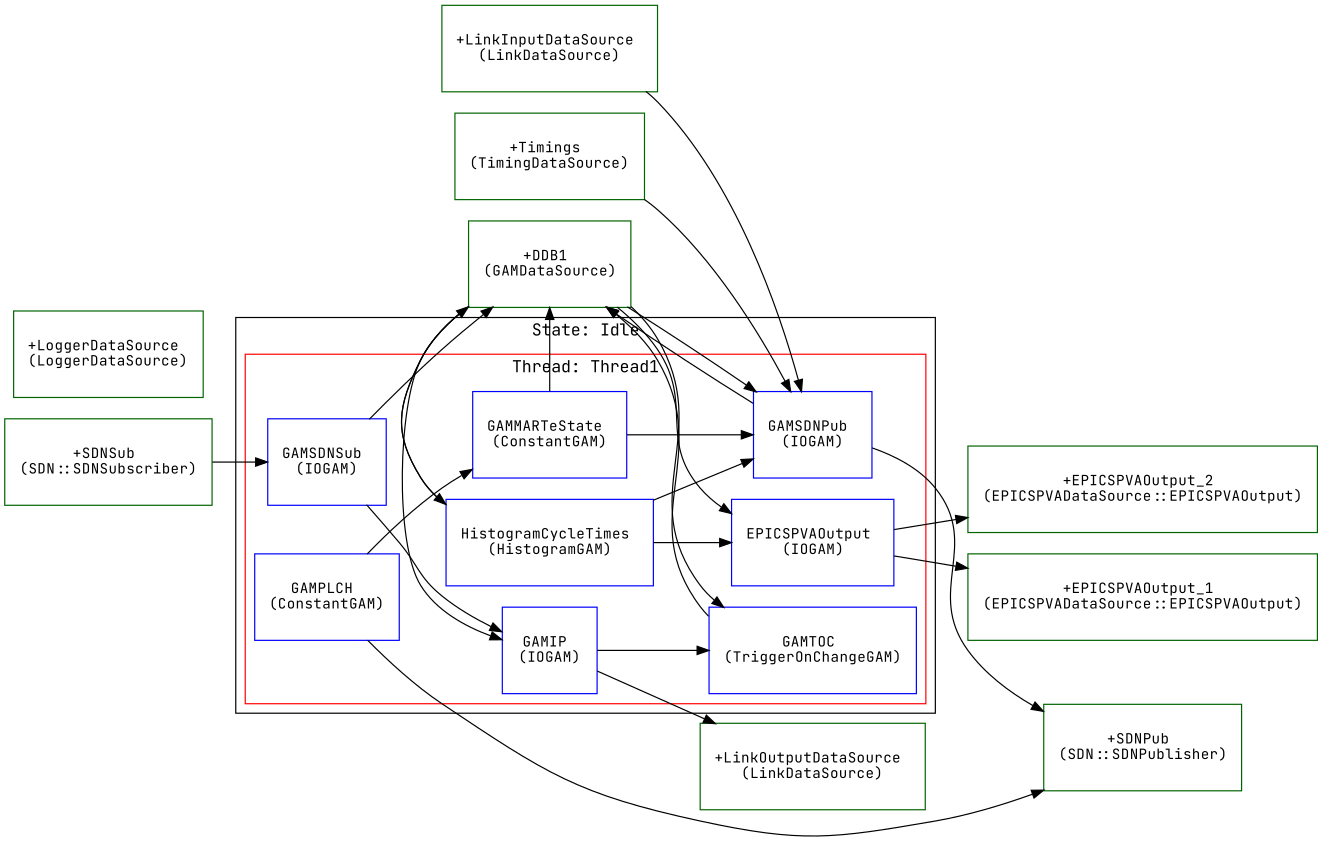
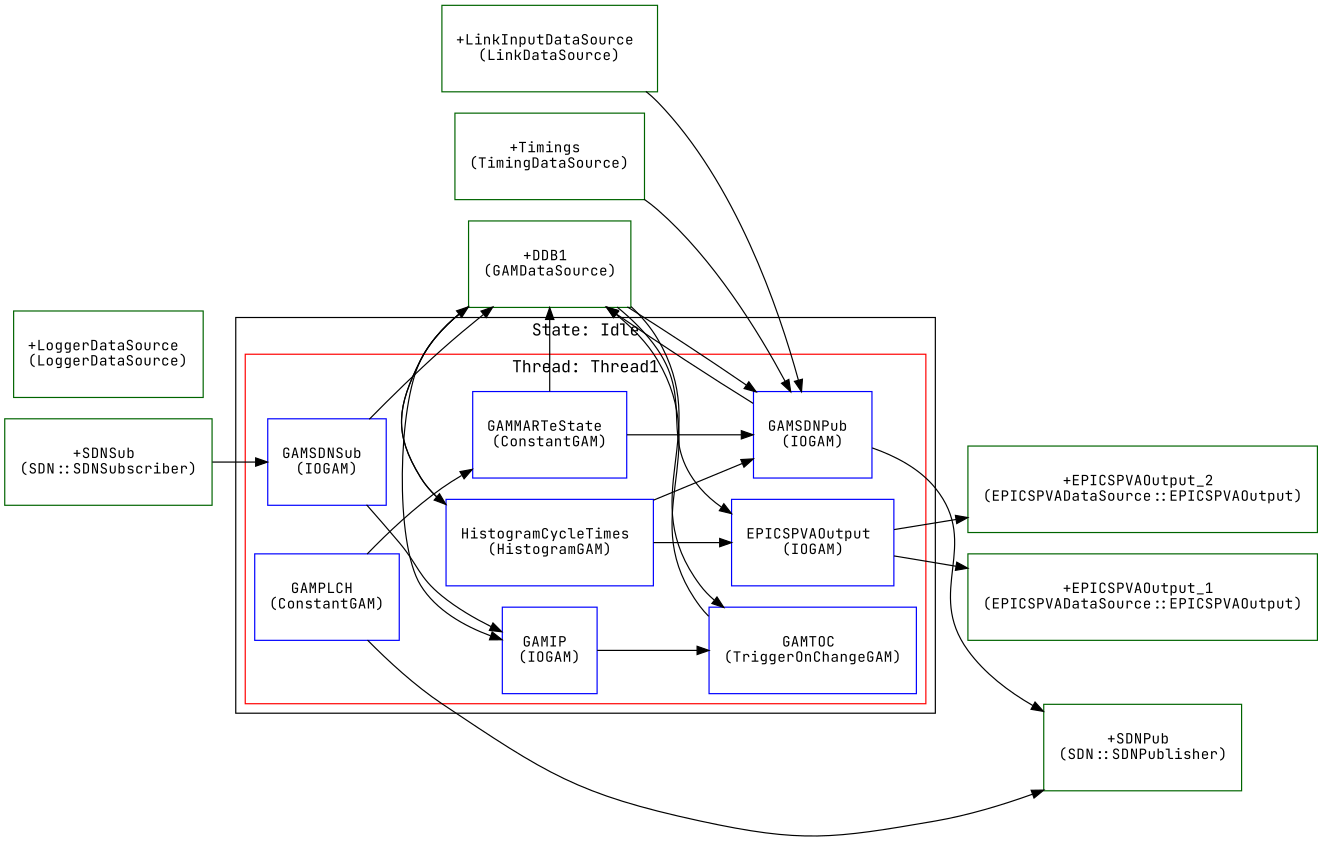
(813, 767) -> none
